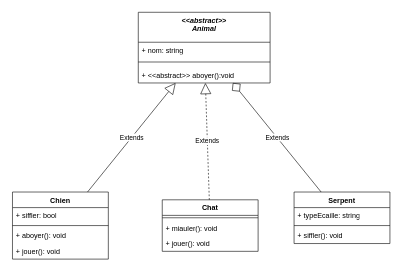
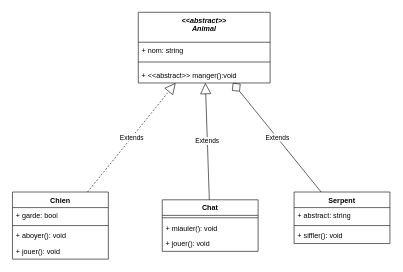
(195, 76) -> (195, 76)
(208, 147) -> (208, 147)
(109, 166) -> (109, 166)
(41, 216) -> (38, 216)
(334, 216) -> (330, 216)
